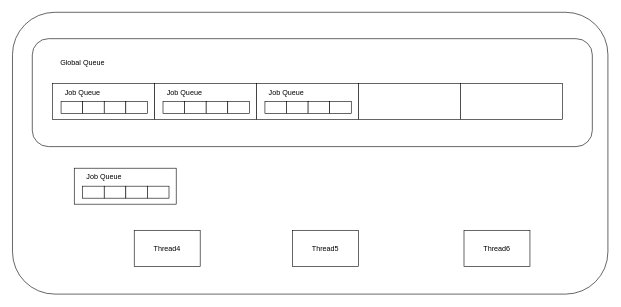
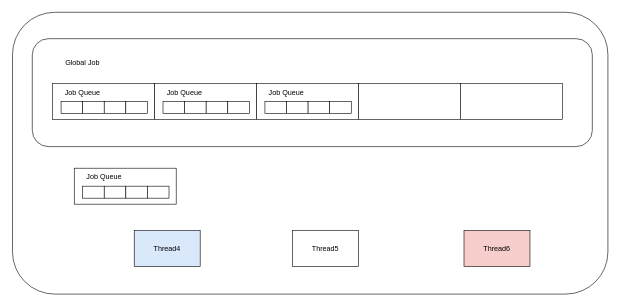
(83, 63) -> (83, 63)
(167, 249) -> (167, 249)
(497, 249) -> (497, 249)
